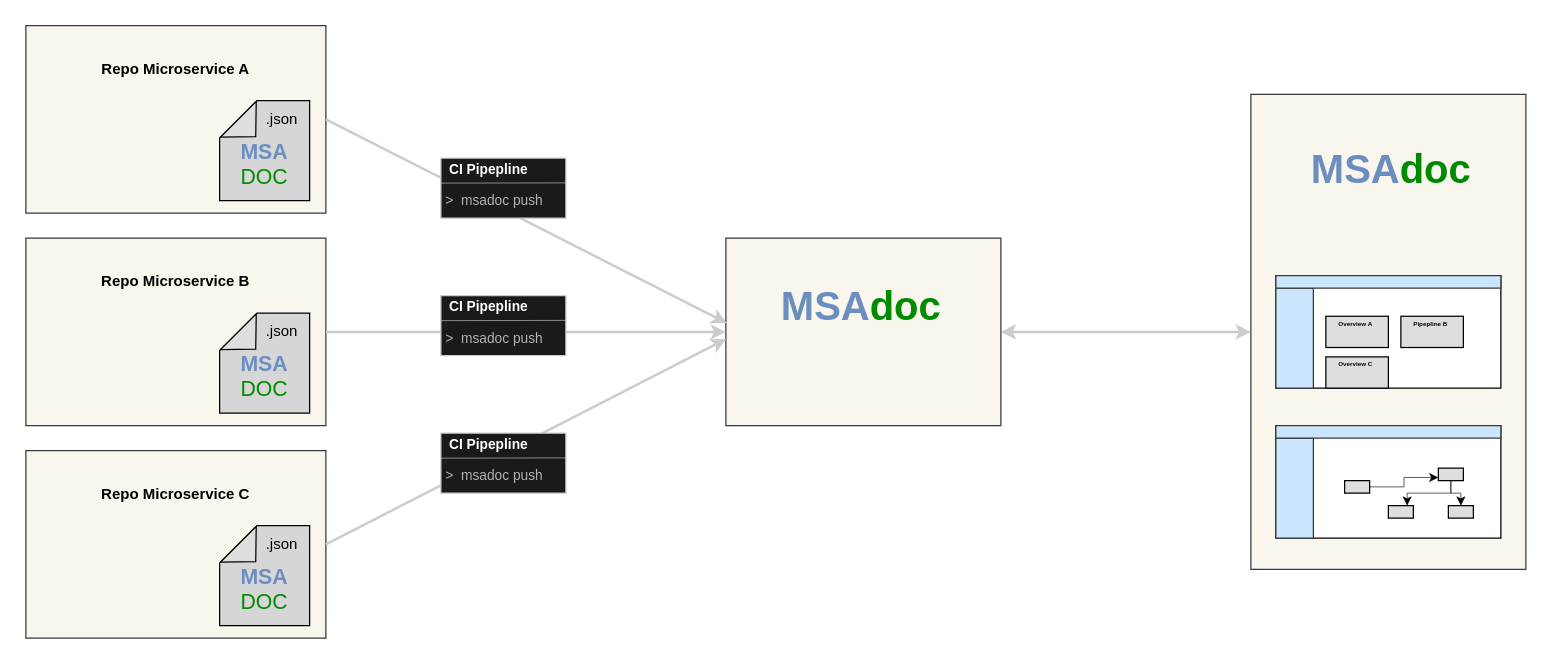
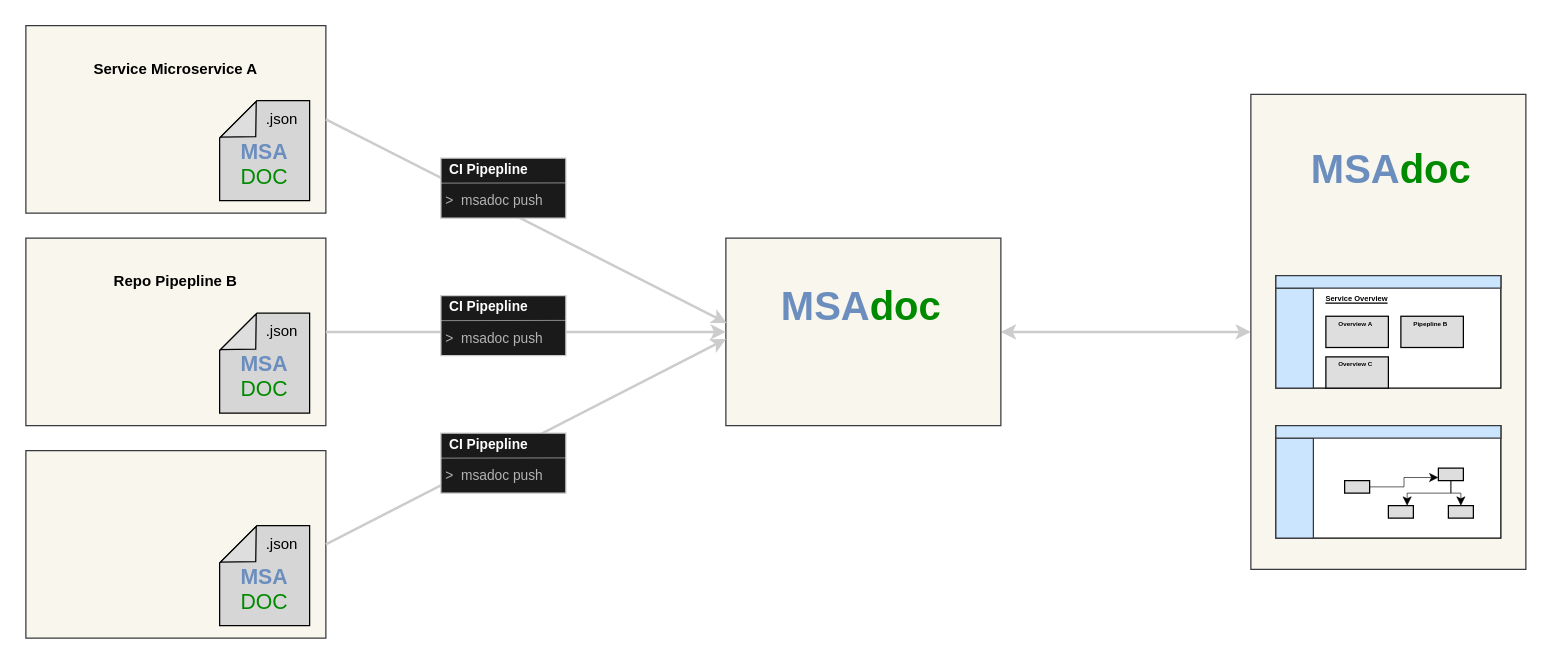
(176, 69) -> (176, 69)
(176, 282) -> (176, 282)
none -> (1357, 299)
(176, 495) -> none
